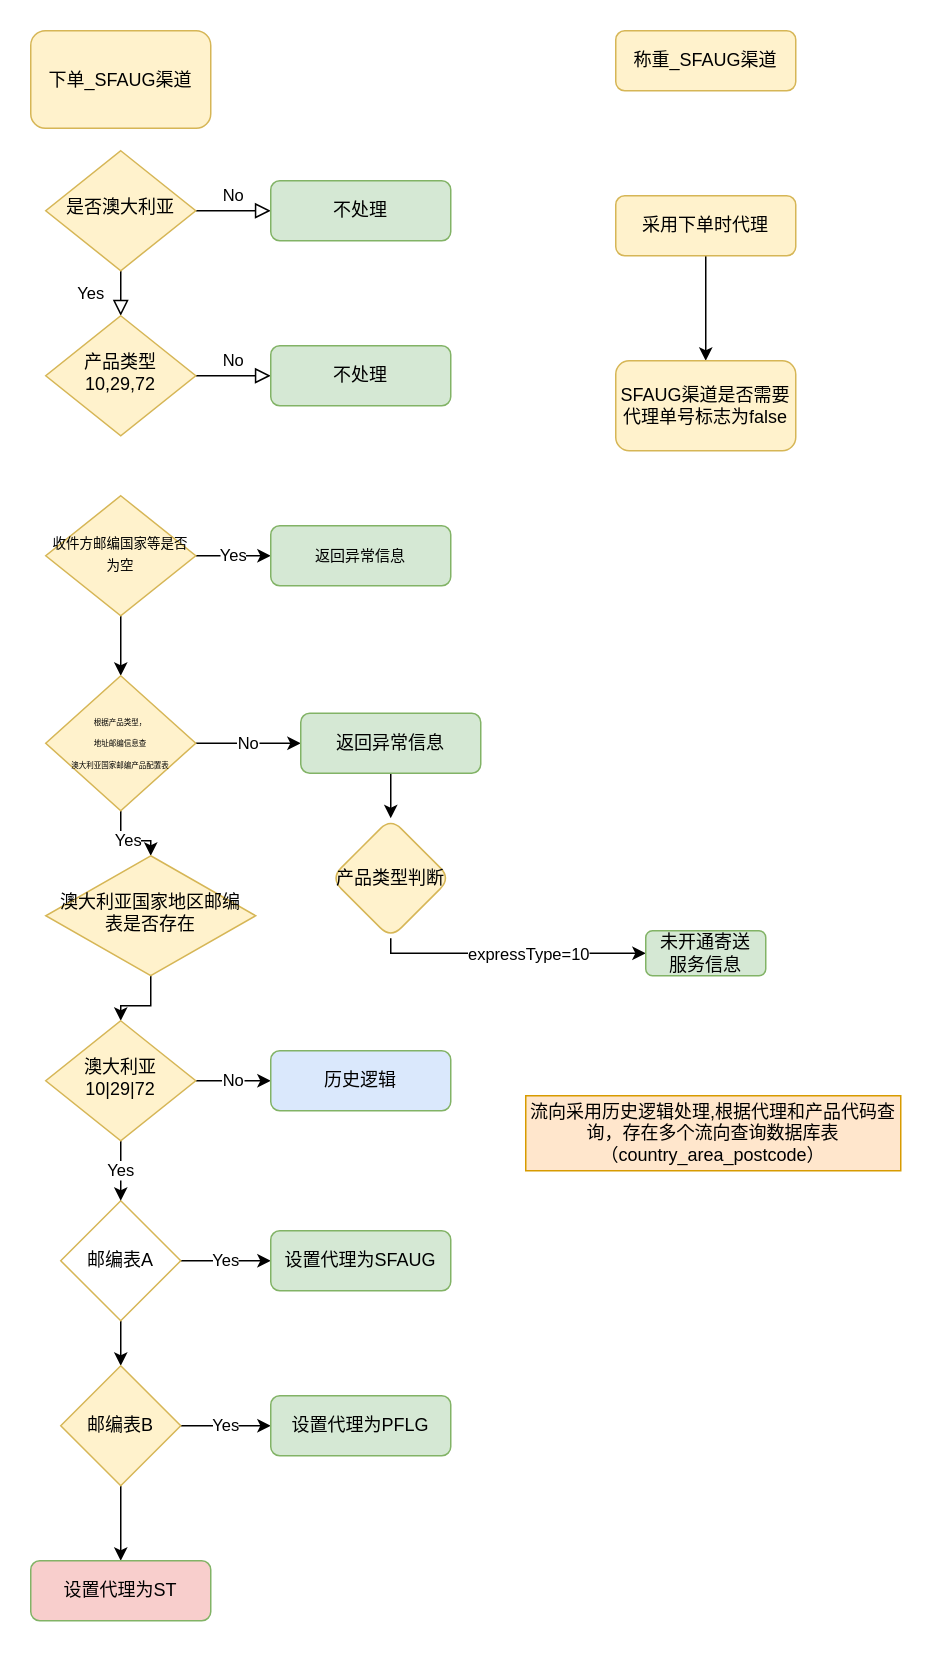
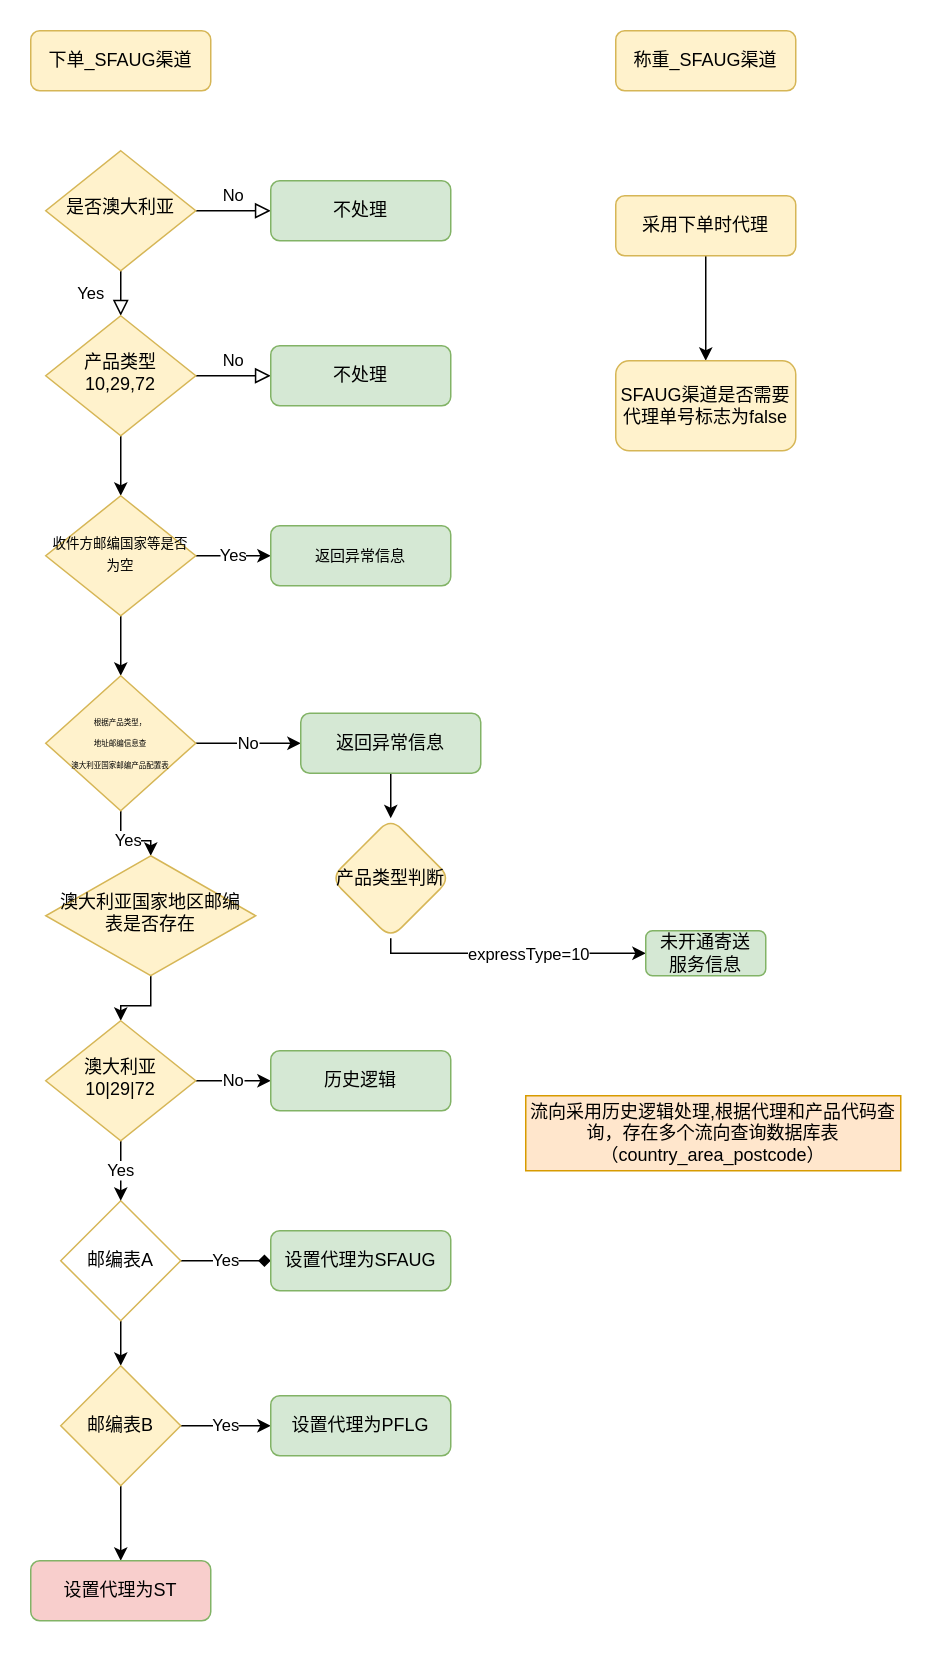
(121, 80) -> (121, 61)
none -> (121, 461)
(361, 1081) -> (361, 1081)
(259, 1261) -> (258, 1261)
